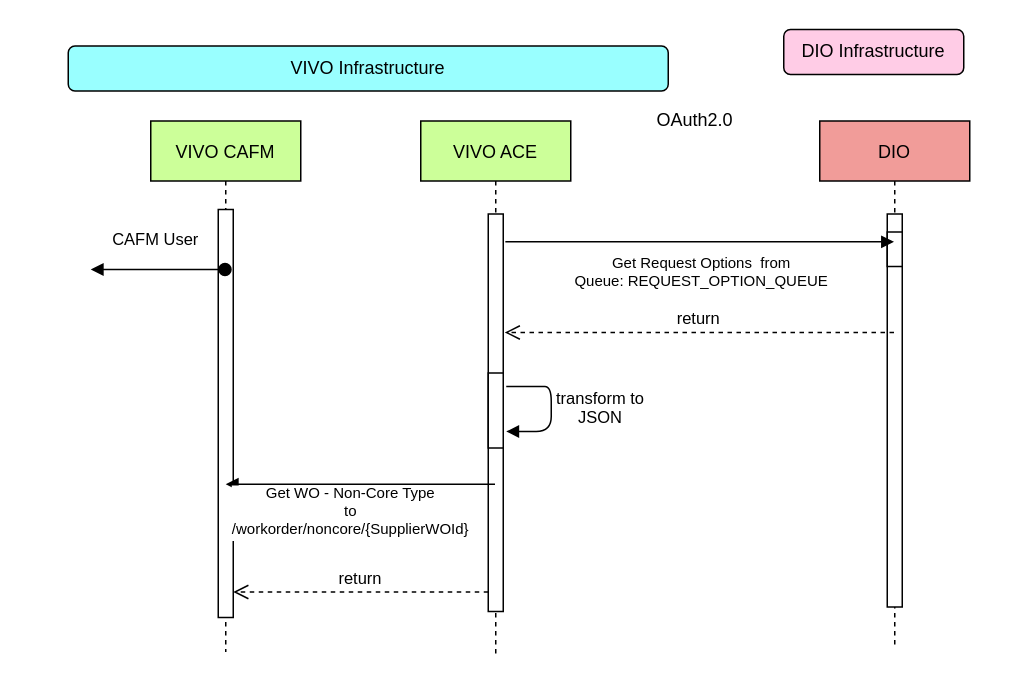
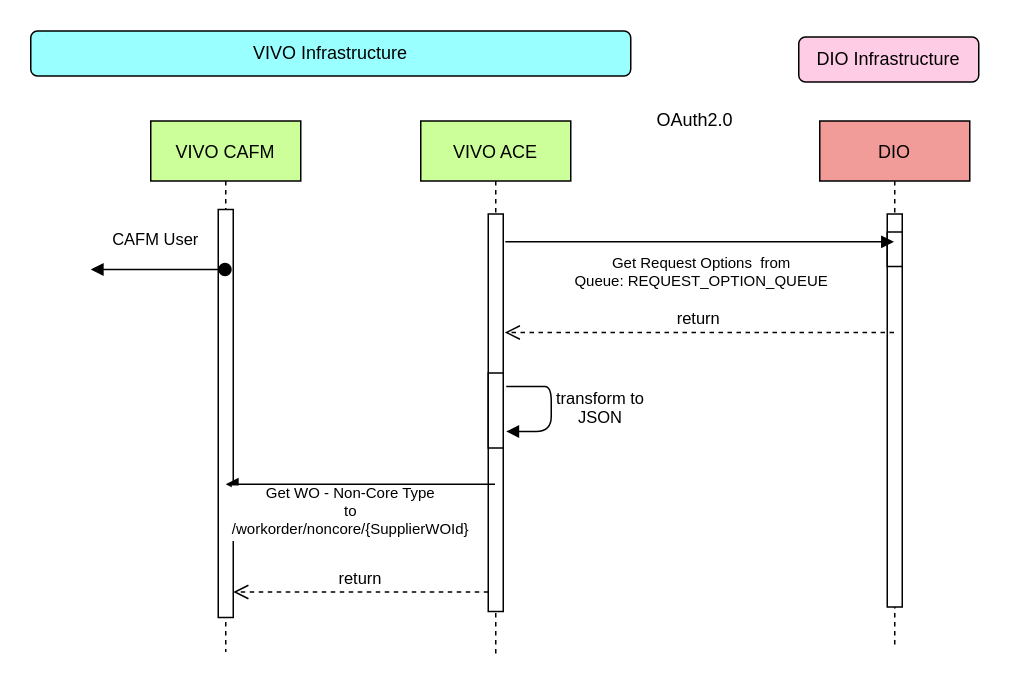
(874, 52) -> (889, 59)
(368, 68) -> (331, 53)
